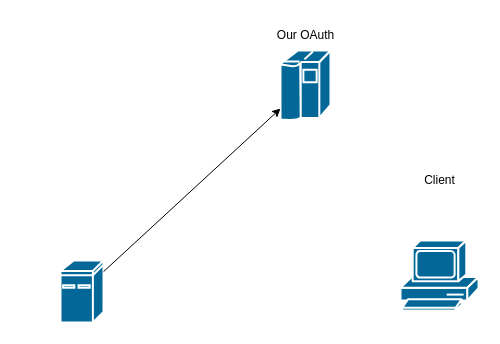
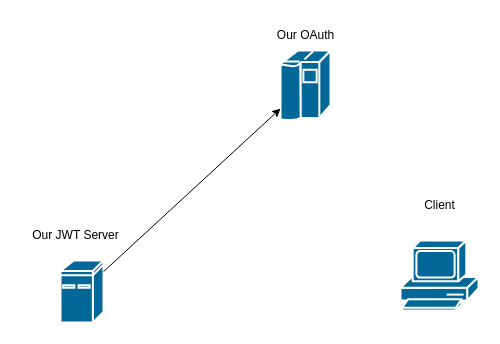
(440, 181) -> (440, 206)
none -> (76, 236)
